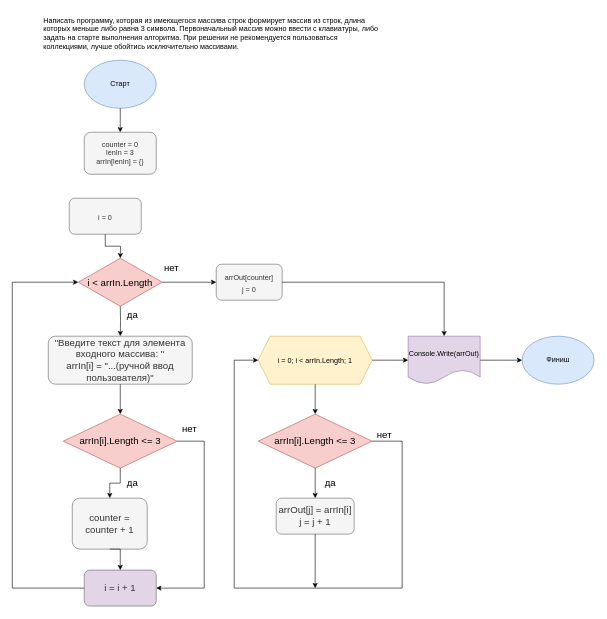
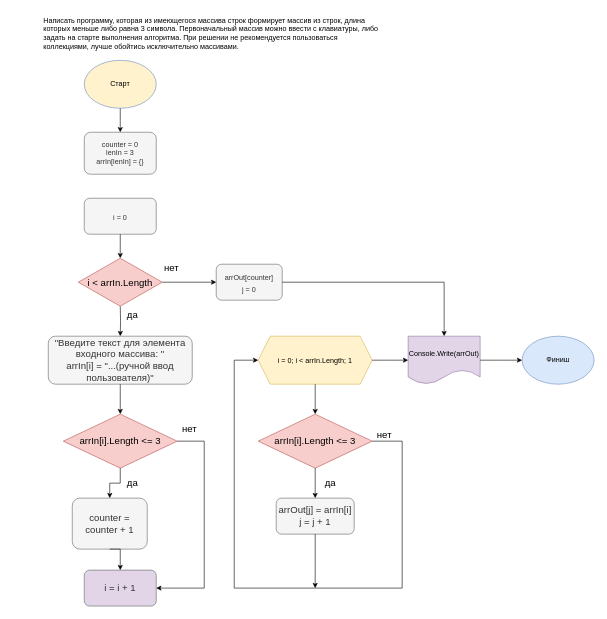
(120, 84) -> (120, 84)
(105, 216) -> (120, 216)
(12, 588) -> none
